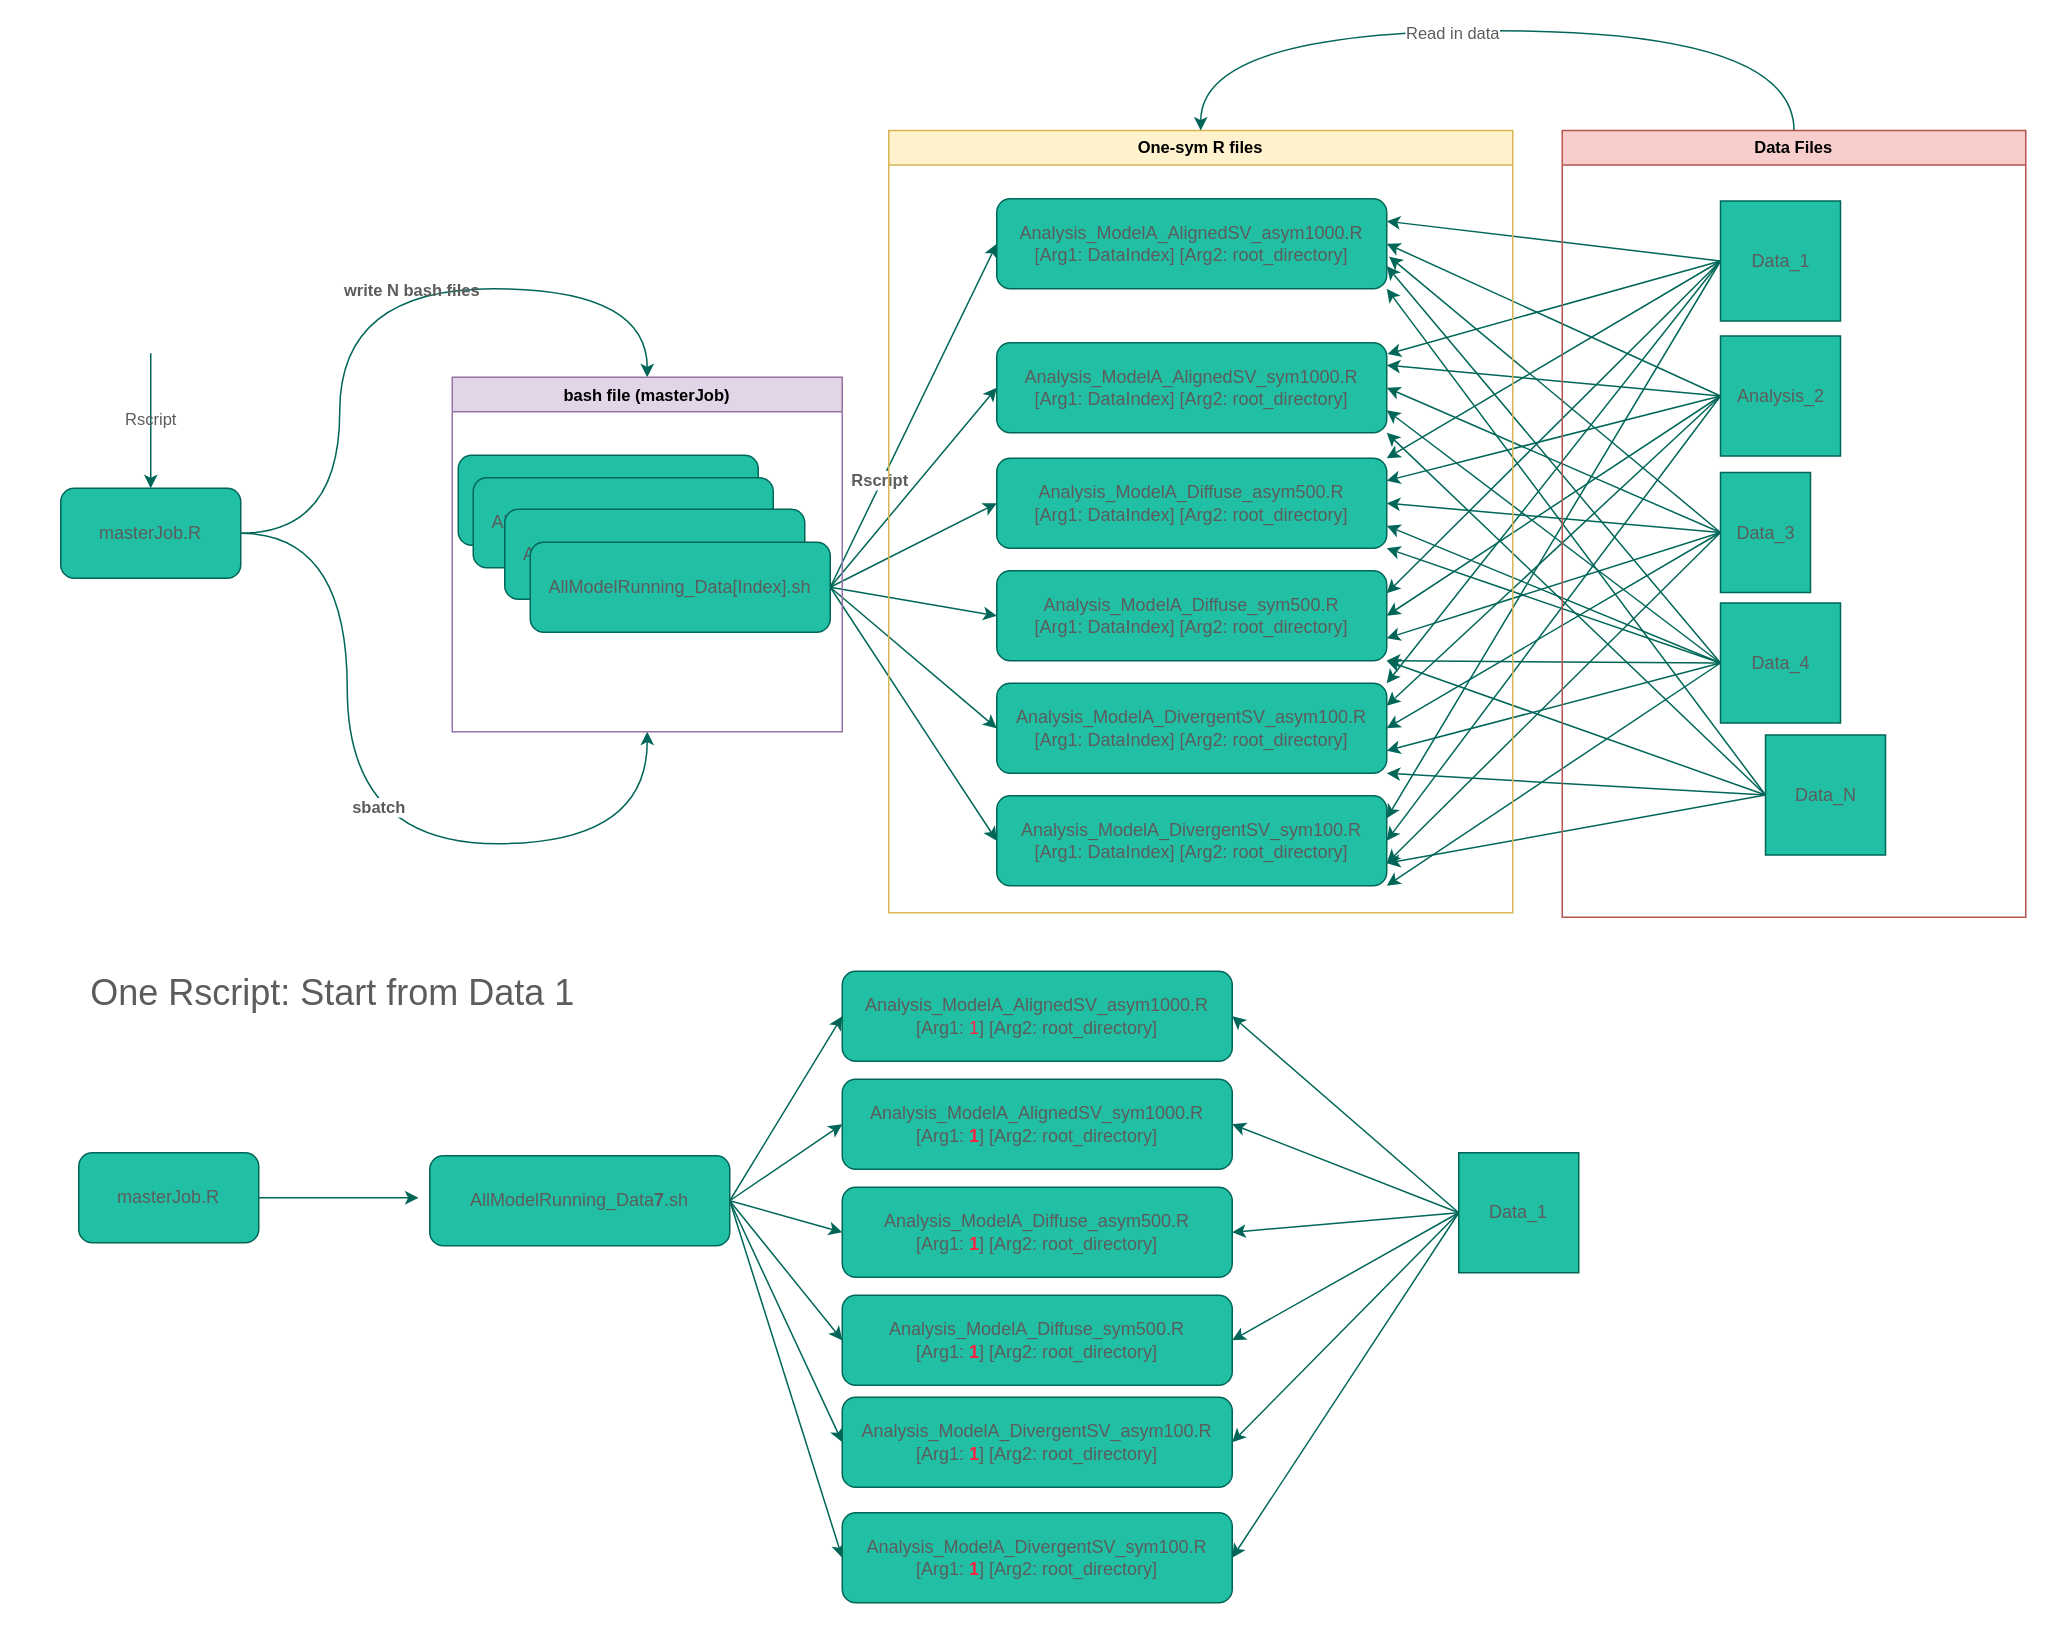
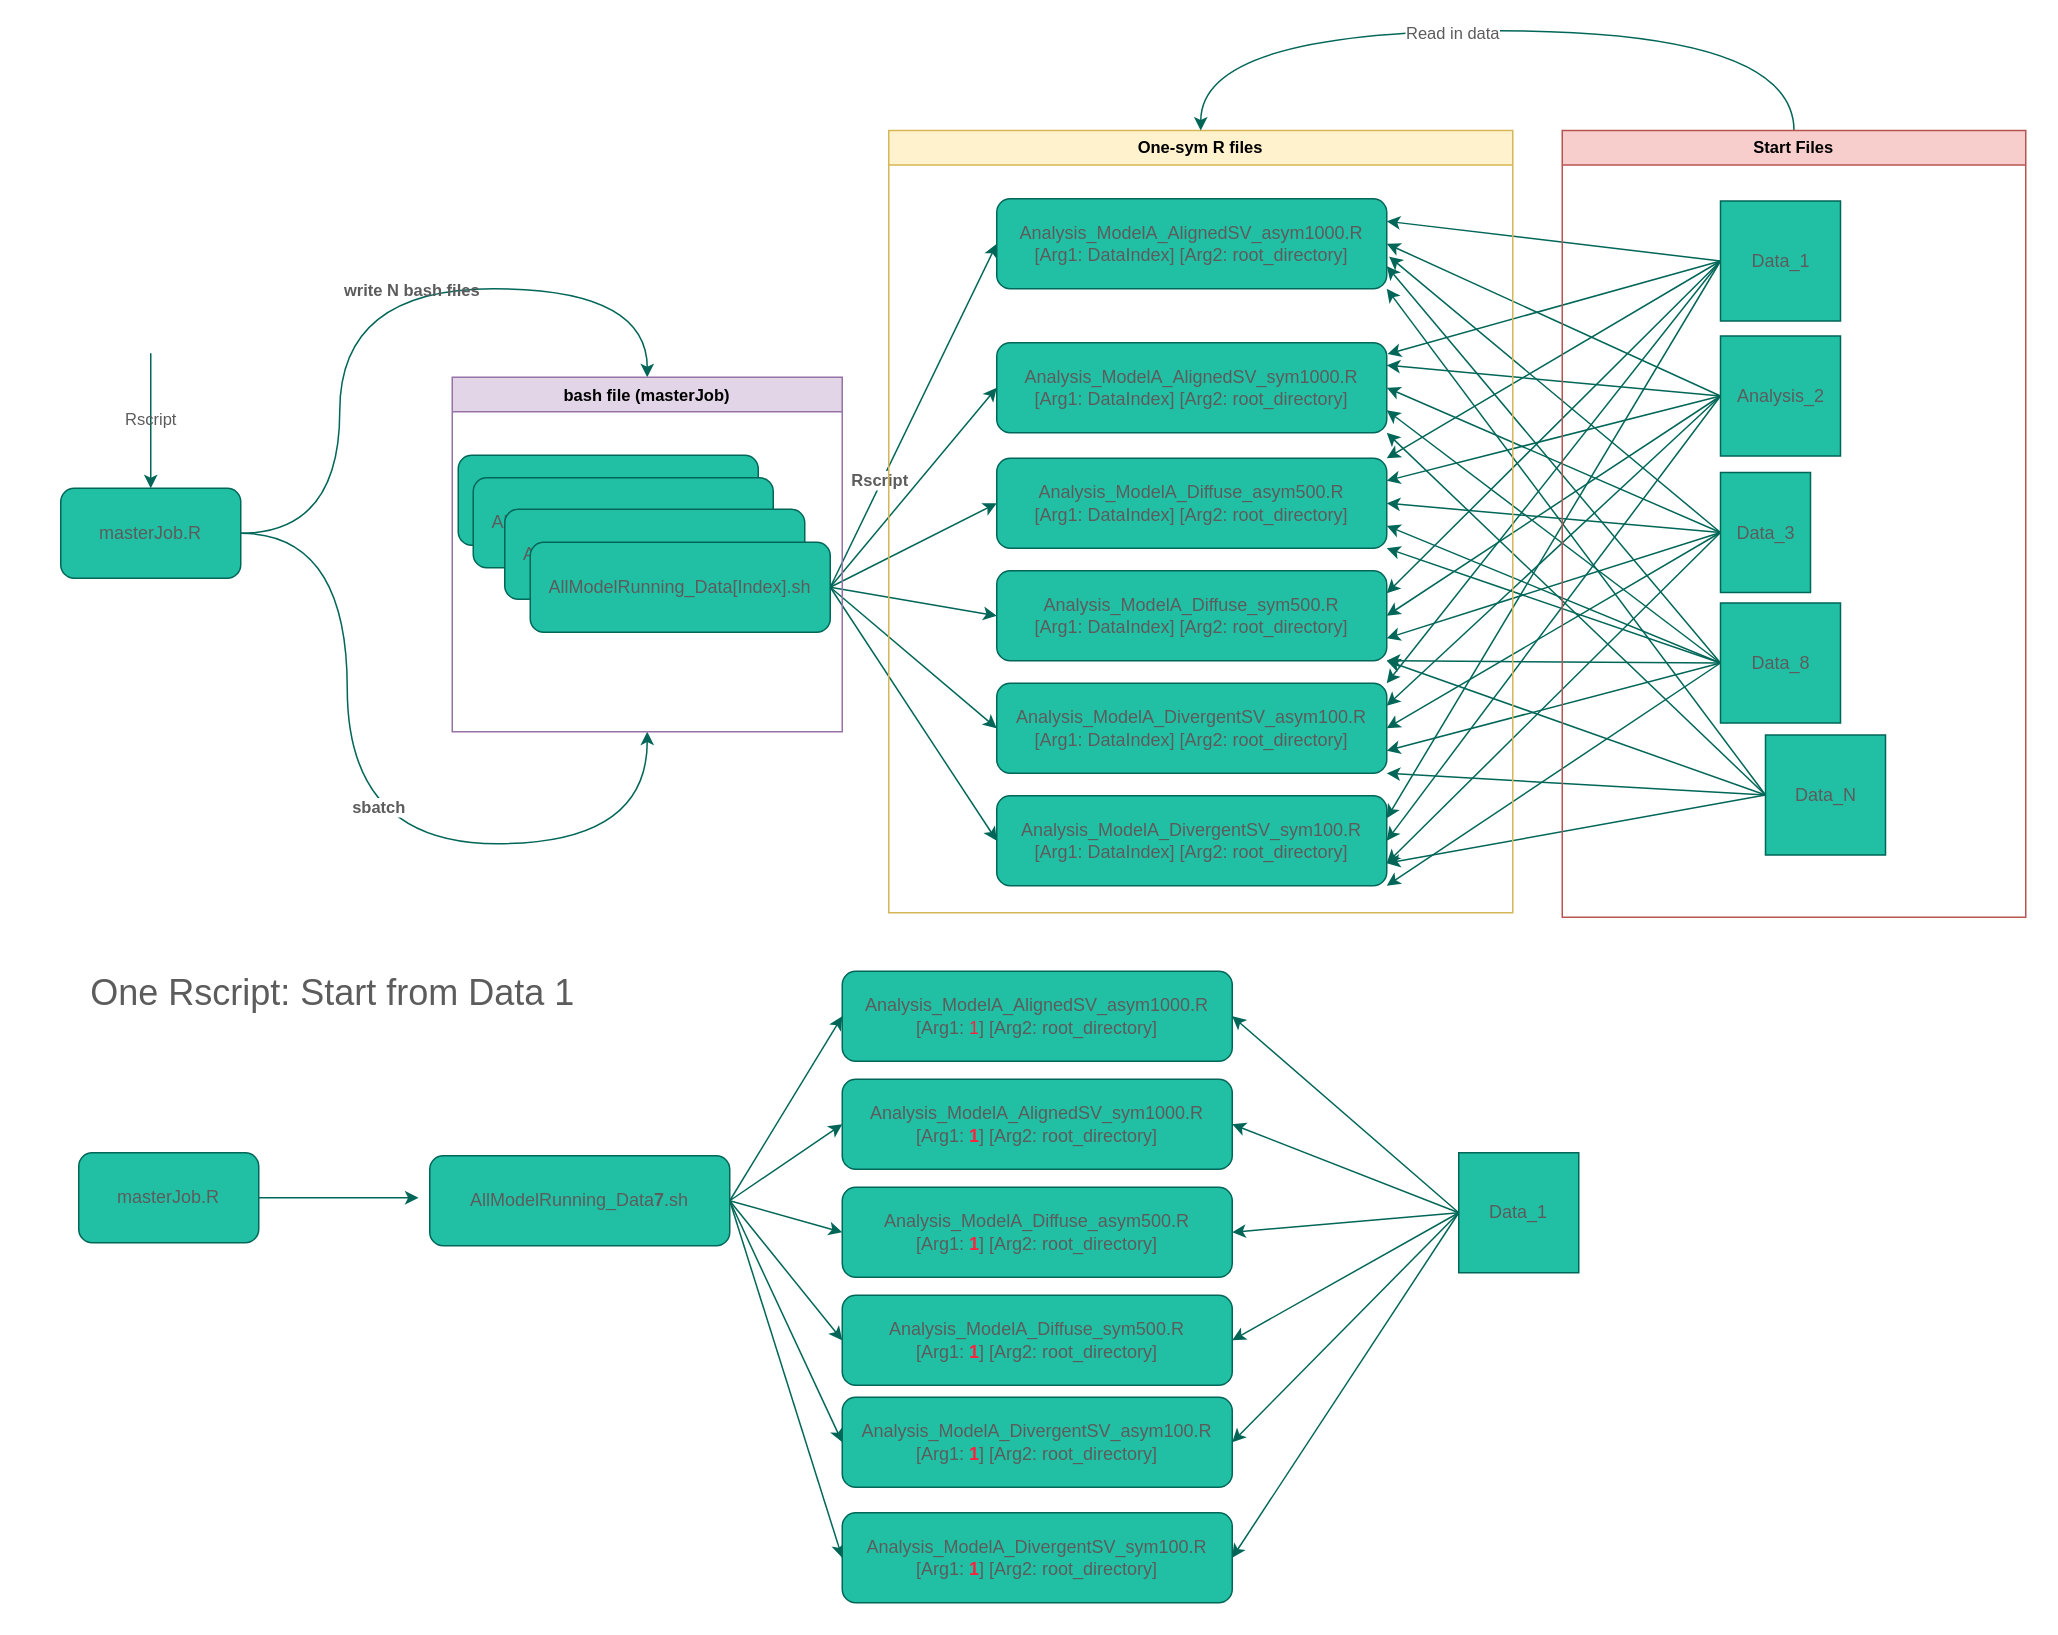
(1794, 148) -> (1794, 148)
(1781, 664) -> (1781, 664)
